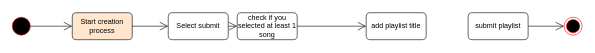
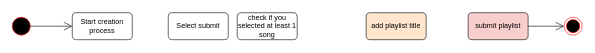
(102, 26) -> (102, 26)
(150, 26) -> none
(232, 26) -> none
(331, 26) -> none
(396, 26) -> (396, 26)
(498, 26) -> (498, 26)
